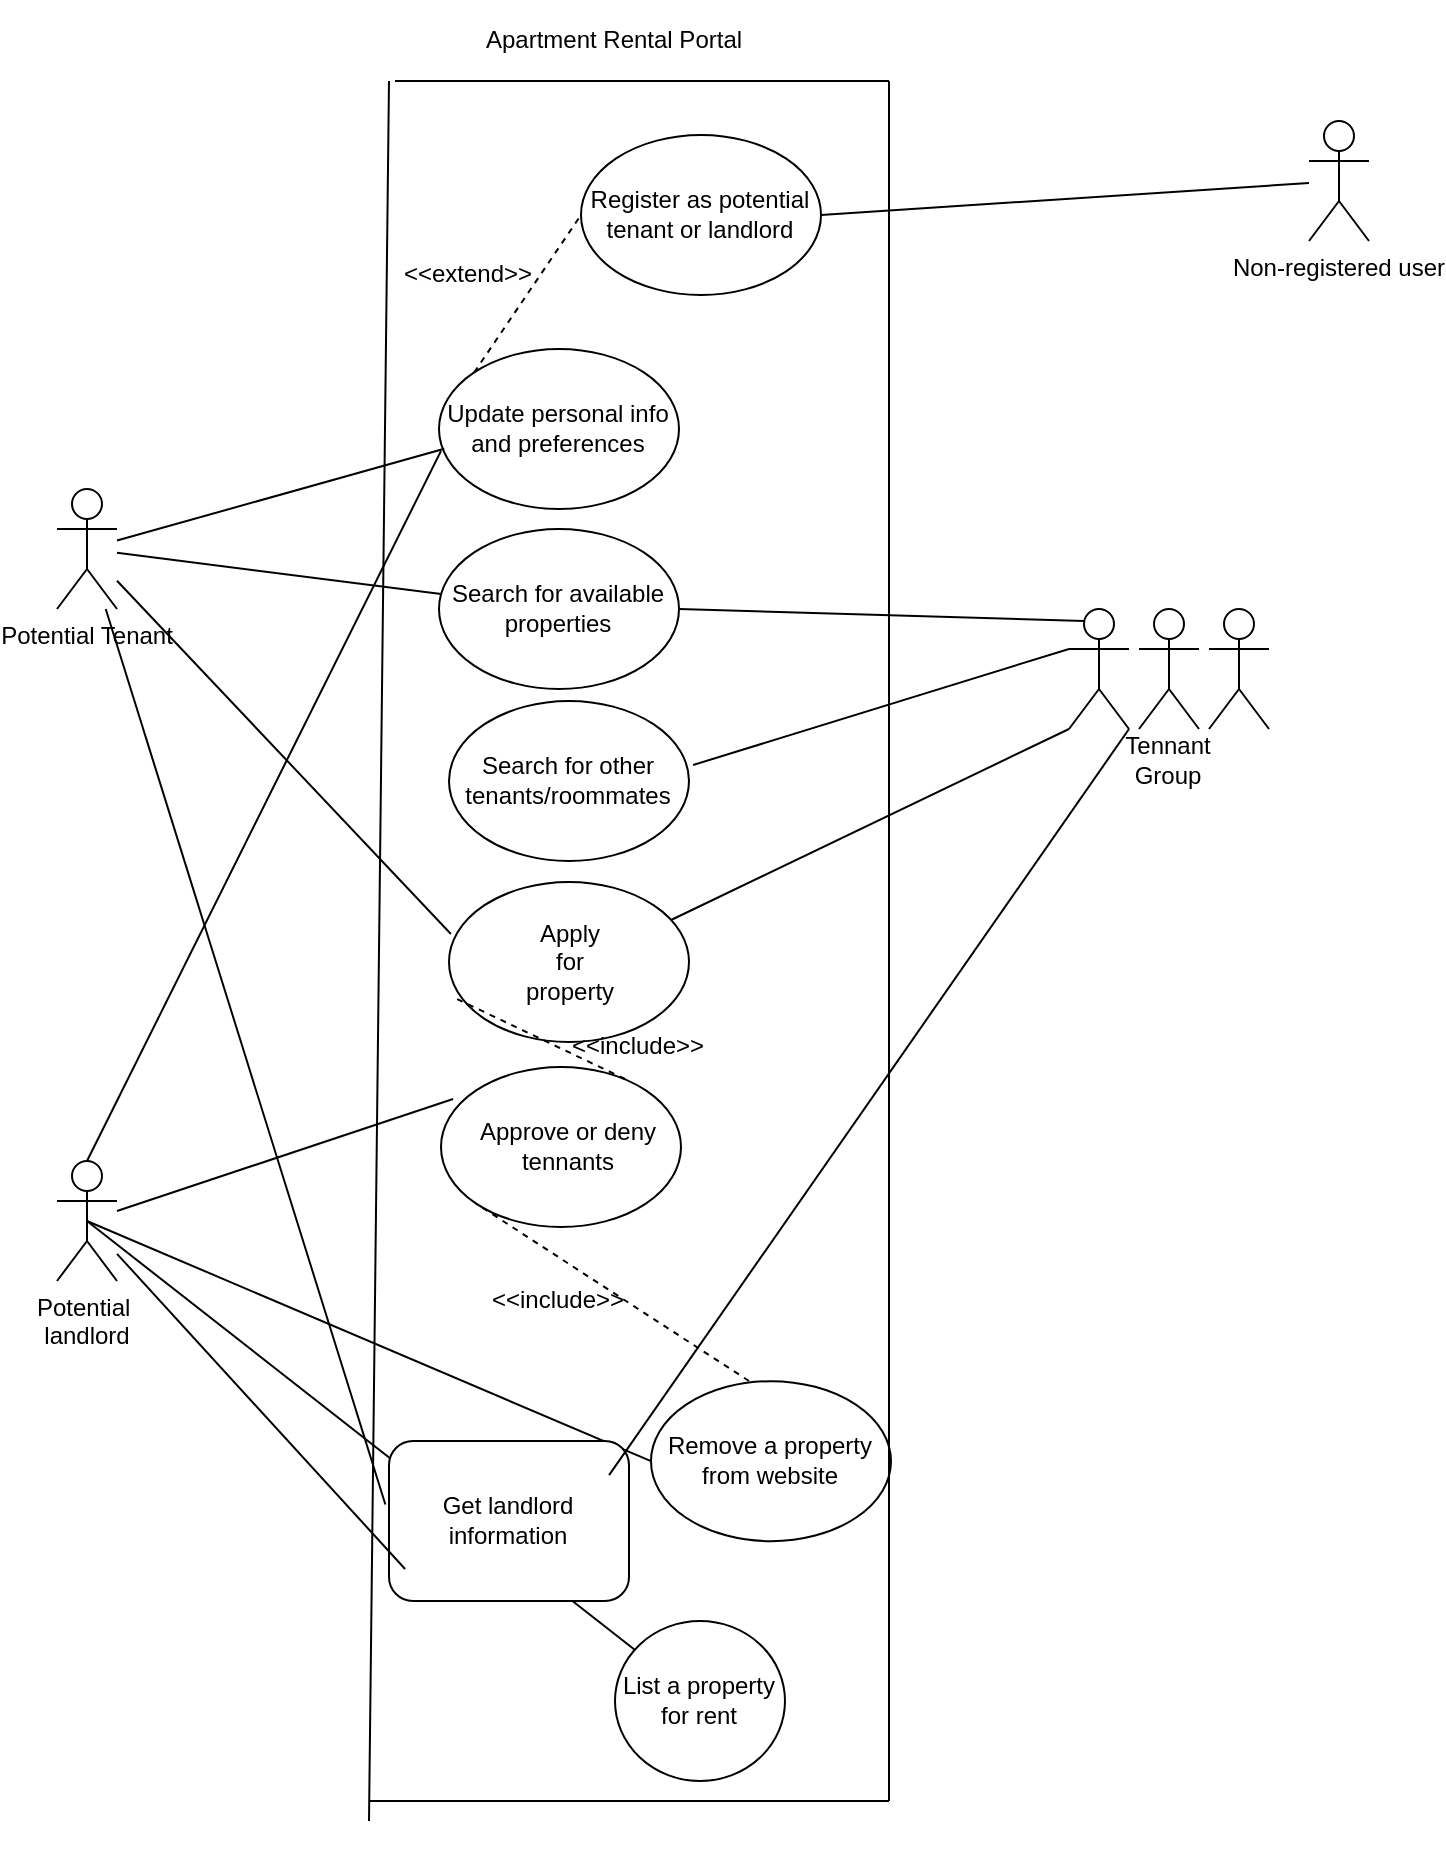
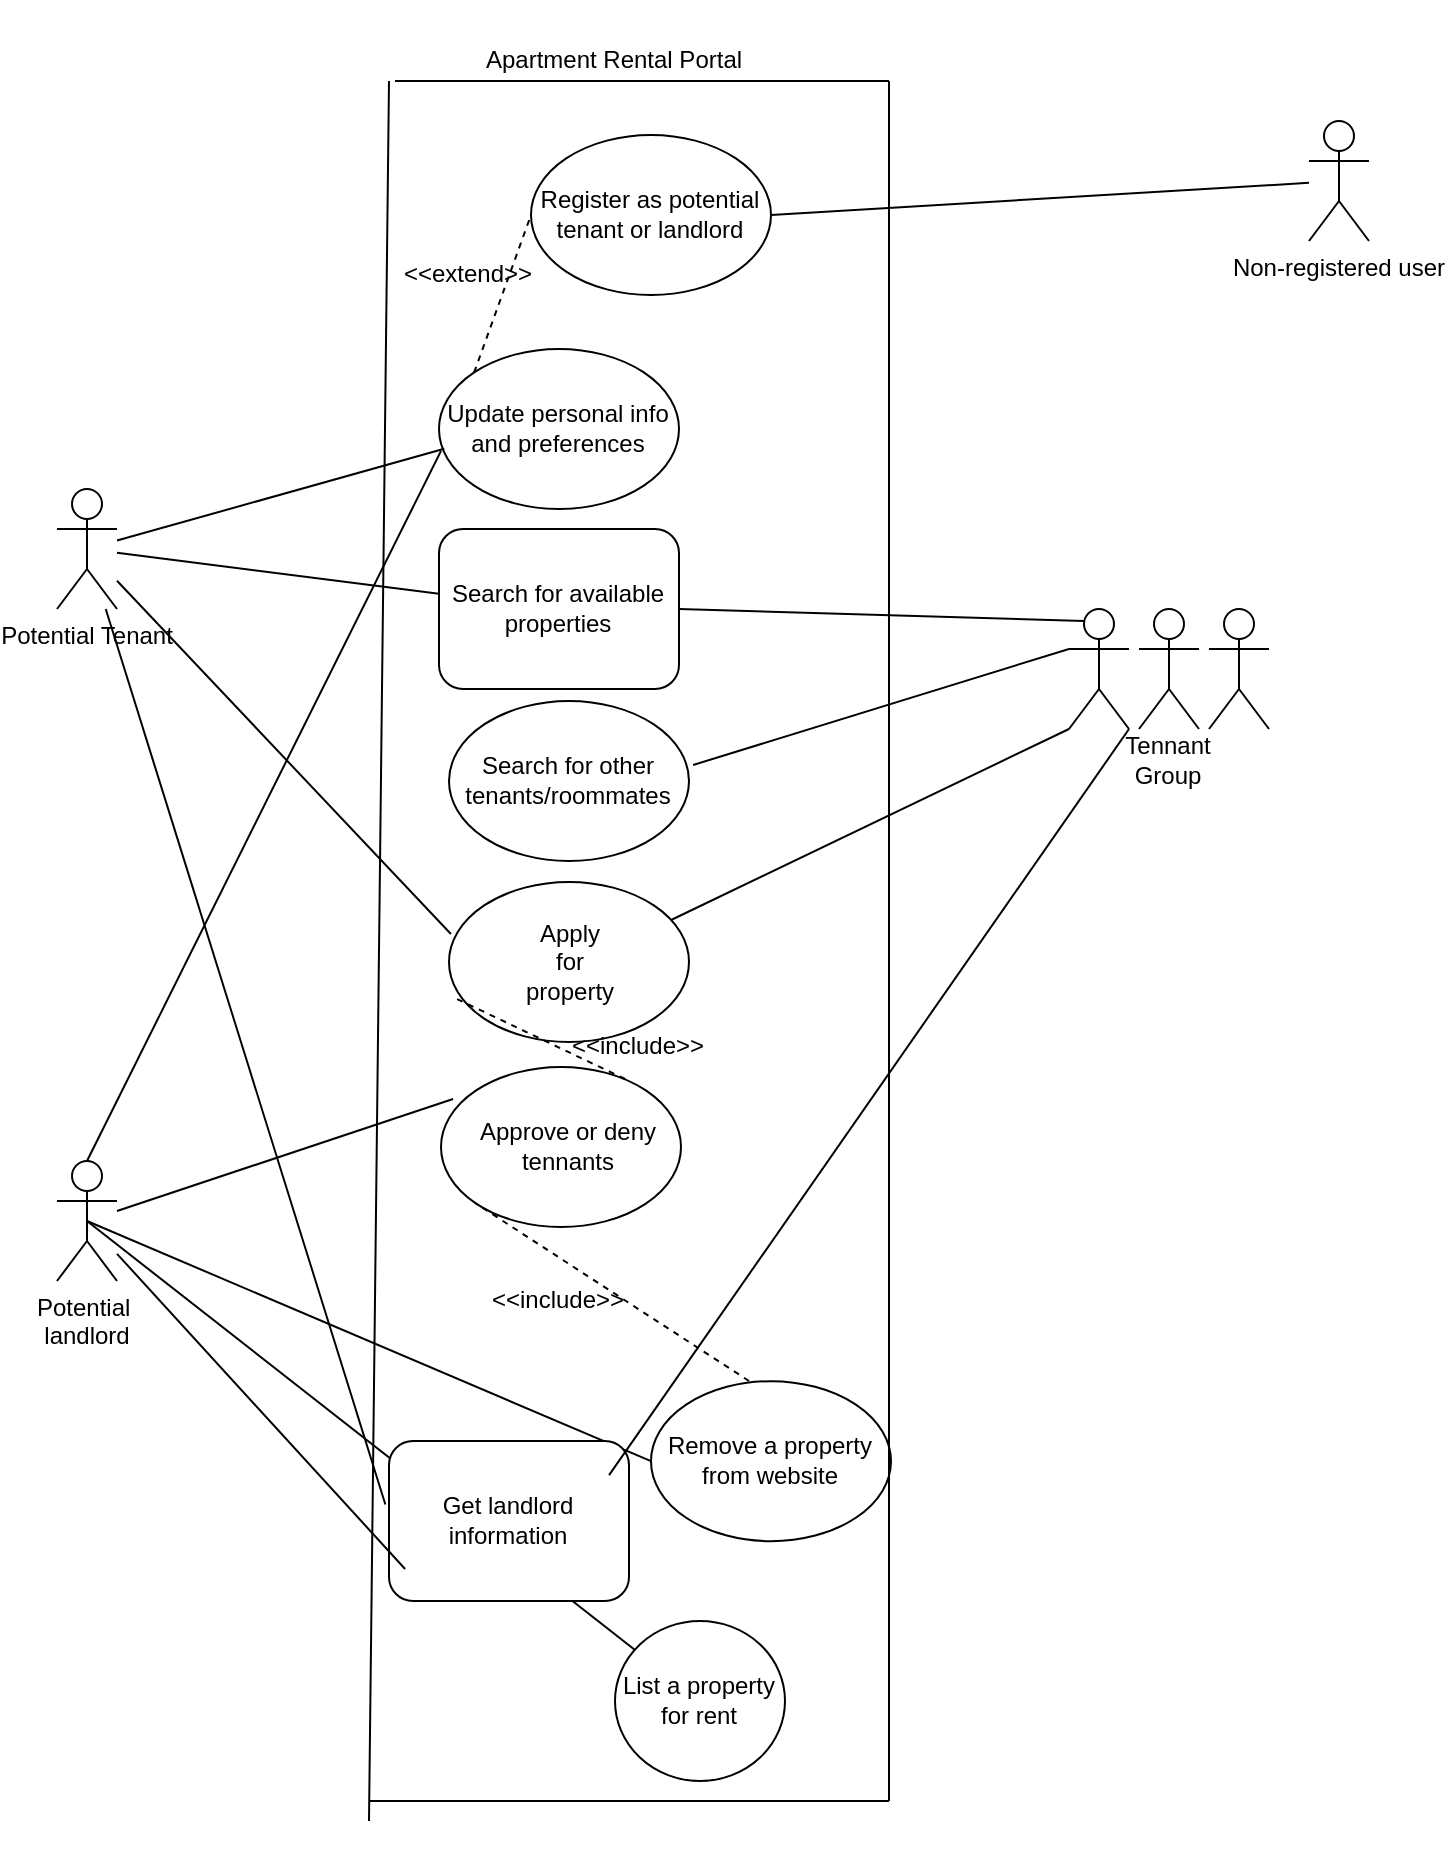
(615, 41) -> (615, 61)
(701, 215) -> (651, 215)
(559, 609) -> (559, 609)
